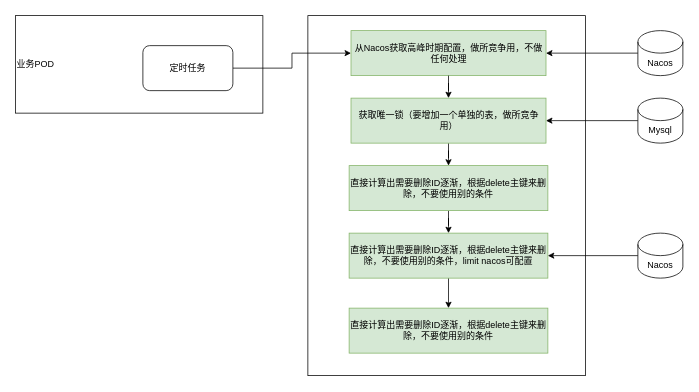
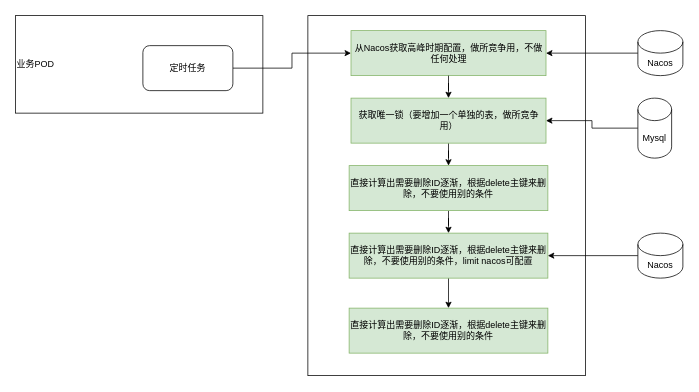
(660, 120) -> (655, 128)
